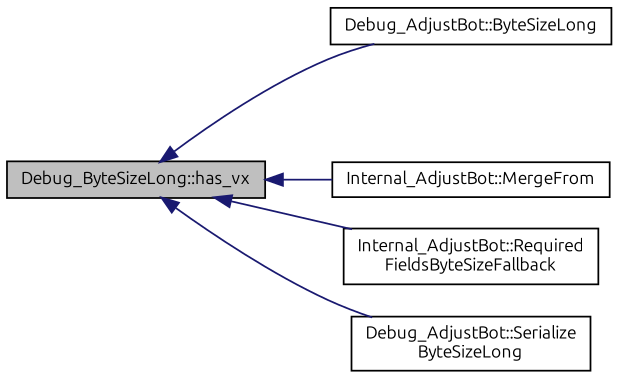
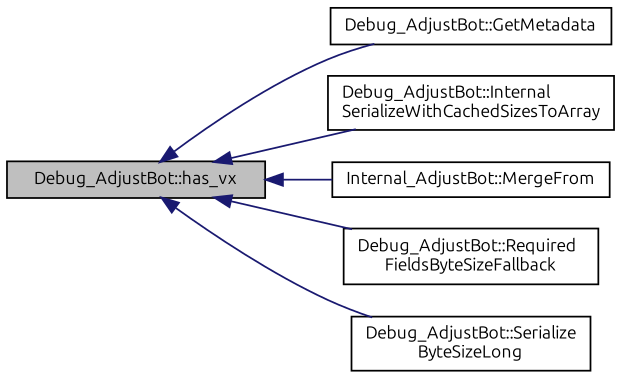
(471, 26) -> (471, 26)
none -> (471, 103)
(136, 180) -> (136, 180)
(471, 256) -> (471, 256)
